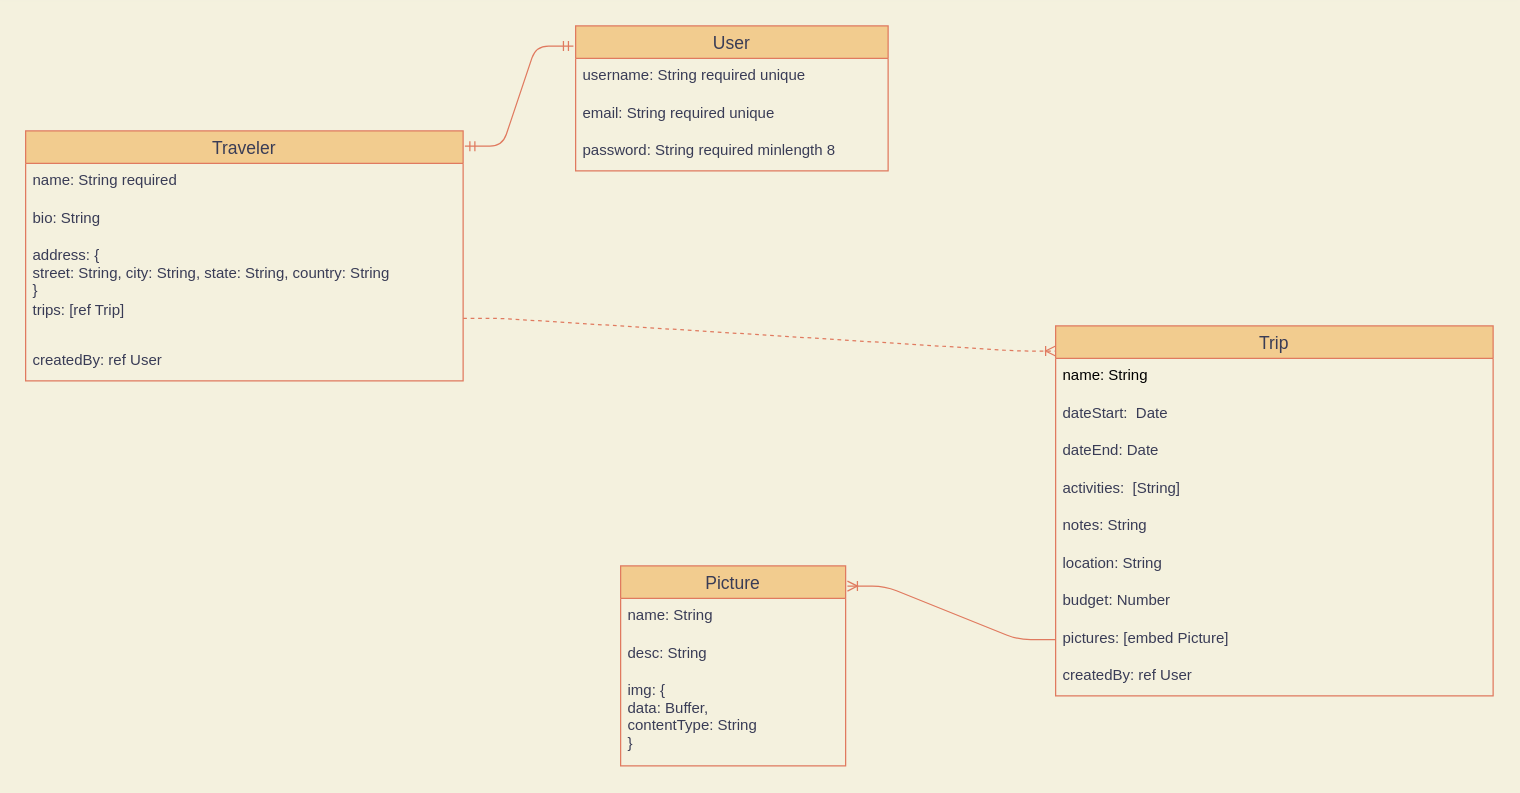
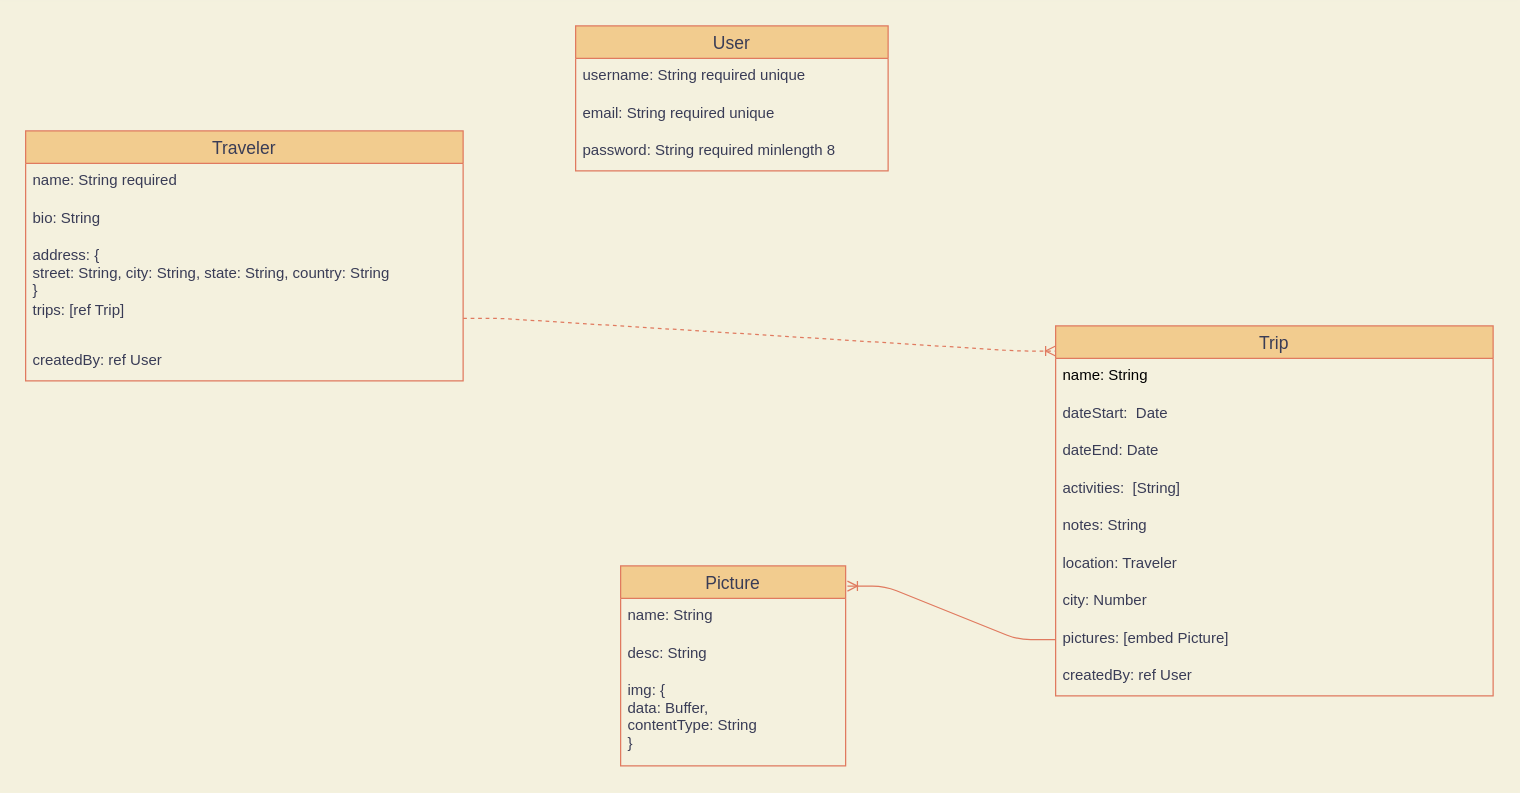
(519, 96) -> none
(1120, 563) -> (1128, 563)
(1117, 600) -> (1107, 600)
